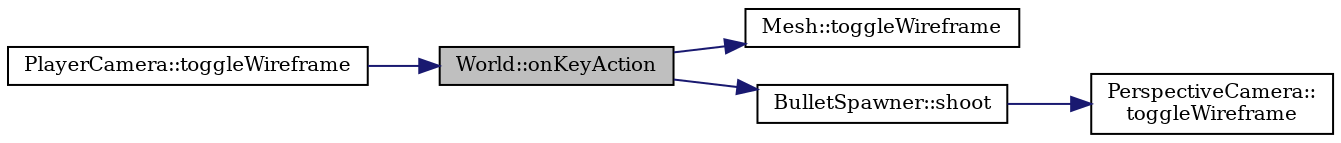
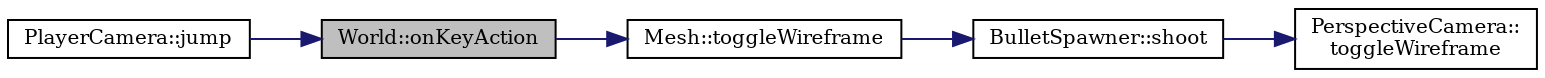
(188, 66) -> (129, 39)
(705, 83) -> (927, 39)
